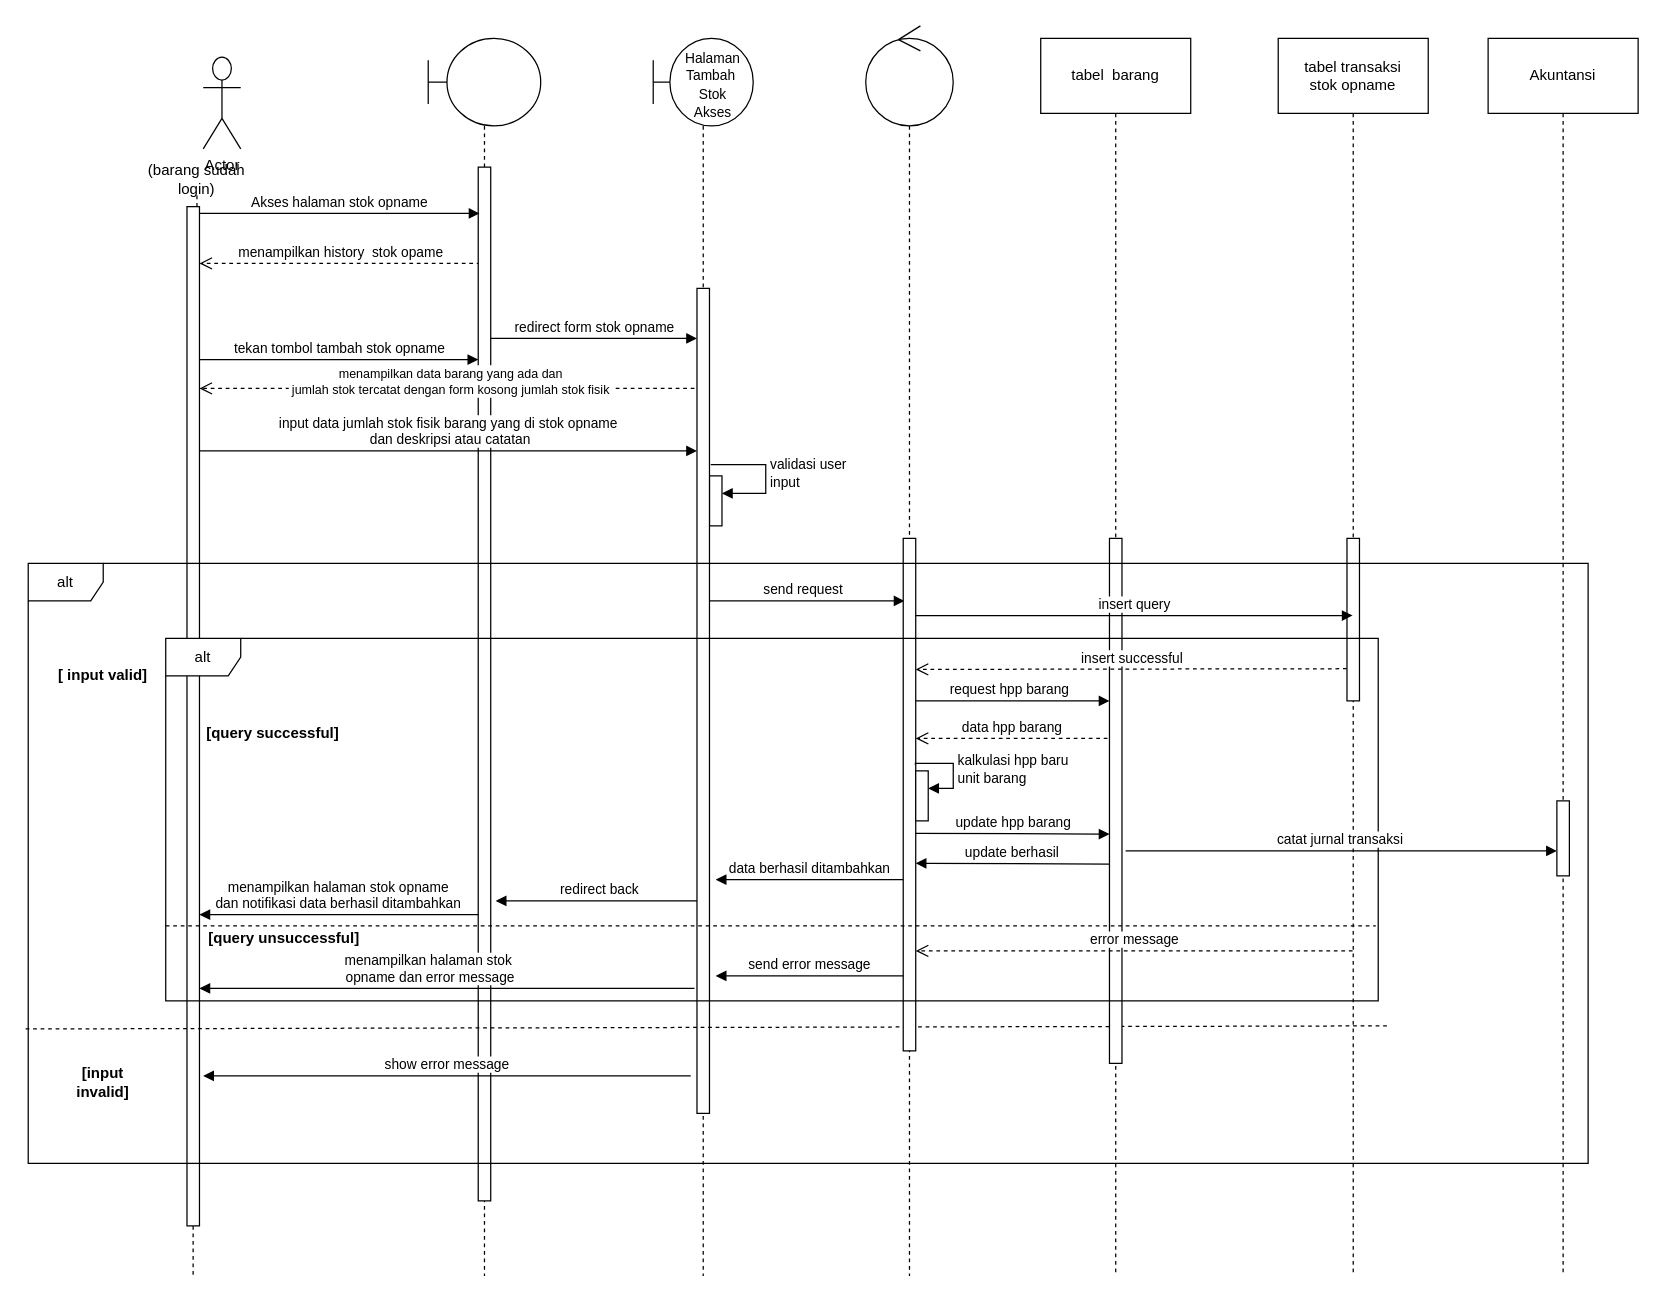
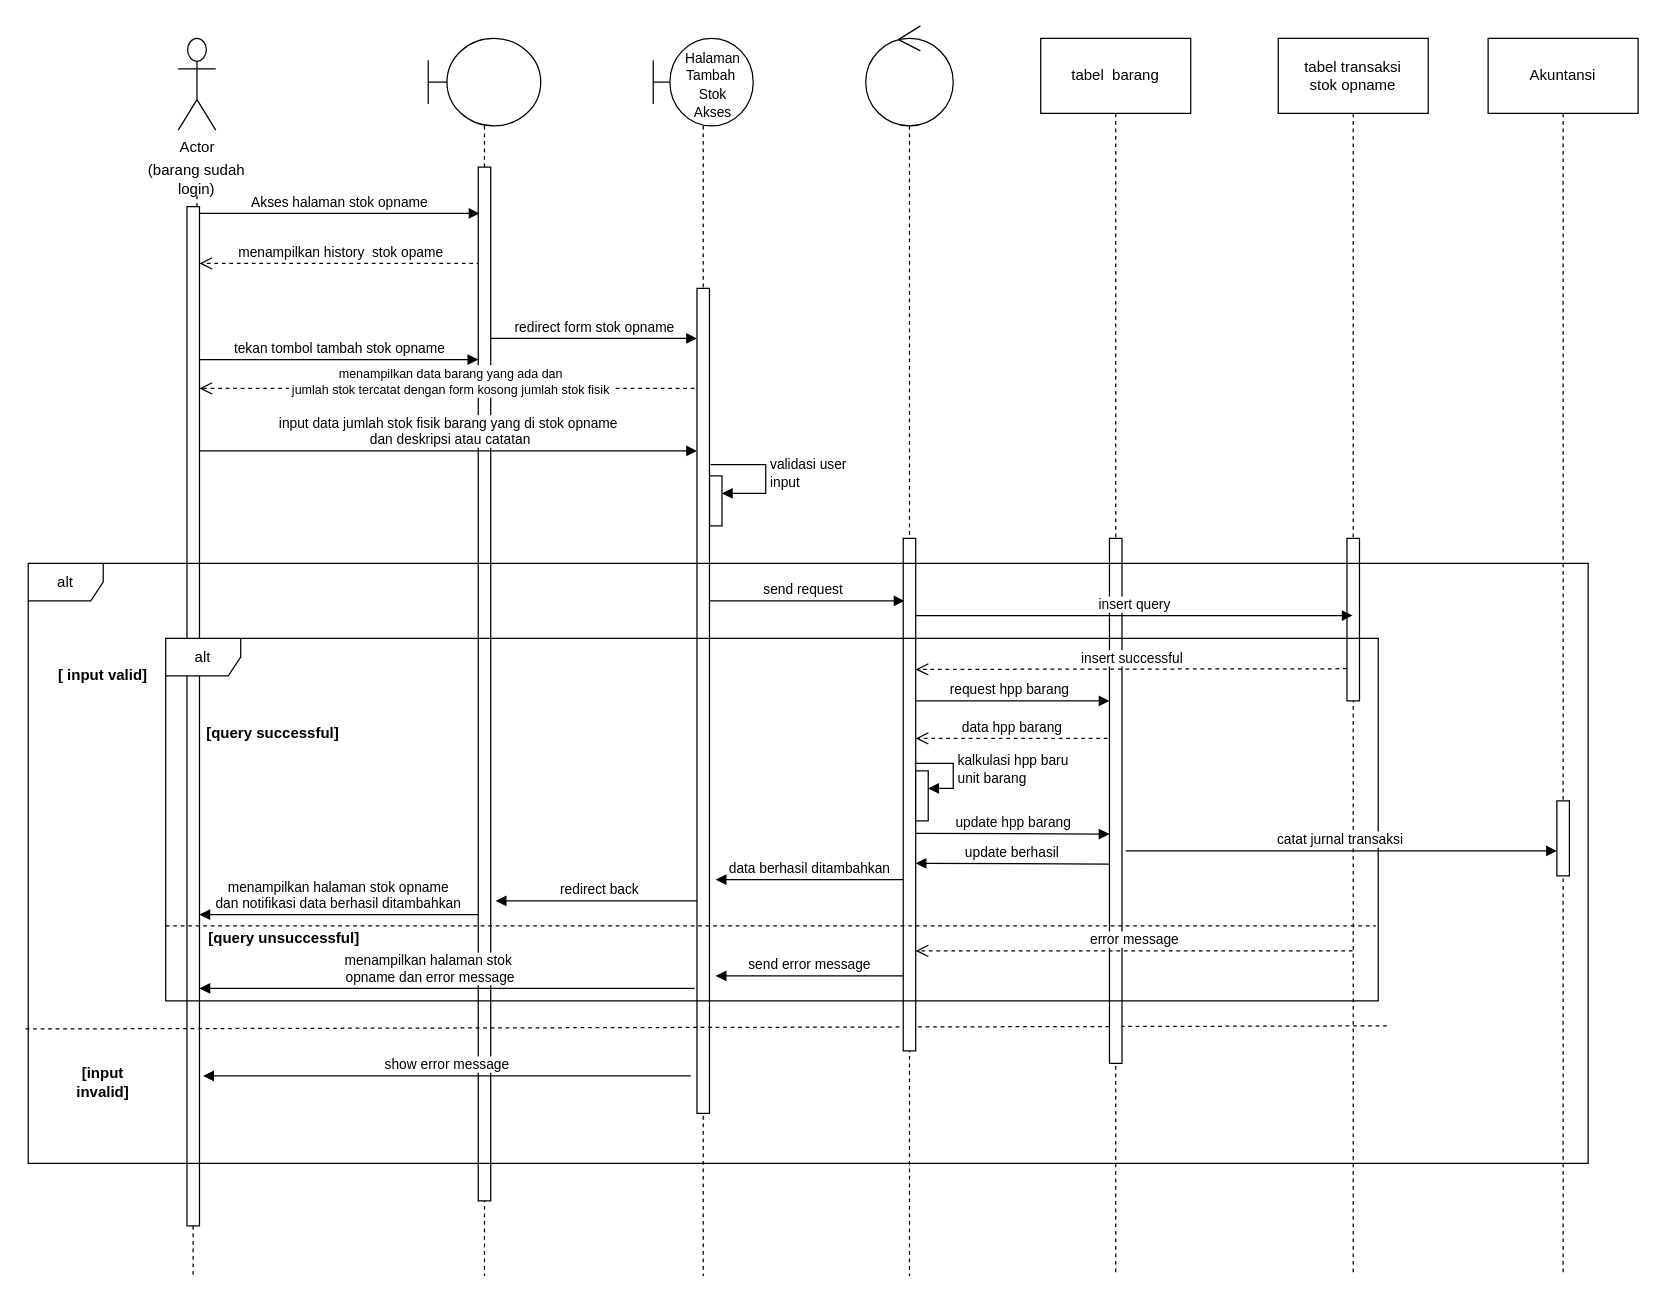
(222, 103) -> (197, 84)
